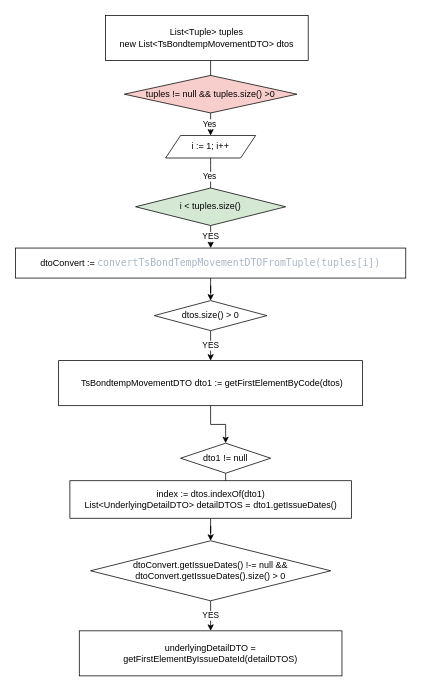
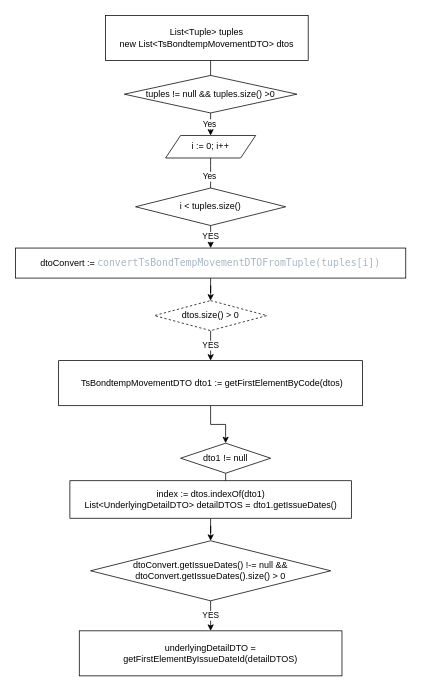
(210, 94) -> (210, 94)
(210, 147) -> (210, 147)
(210, 207) -> (210, 207)
(210, 315) -> (210, 315)
